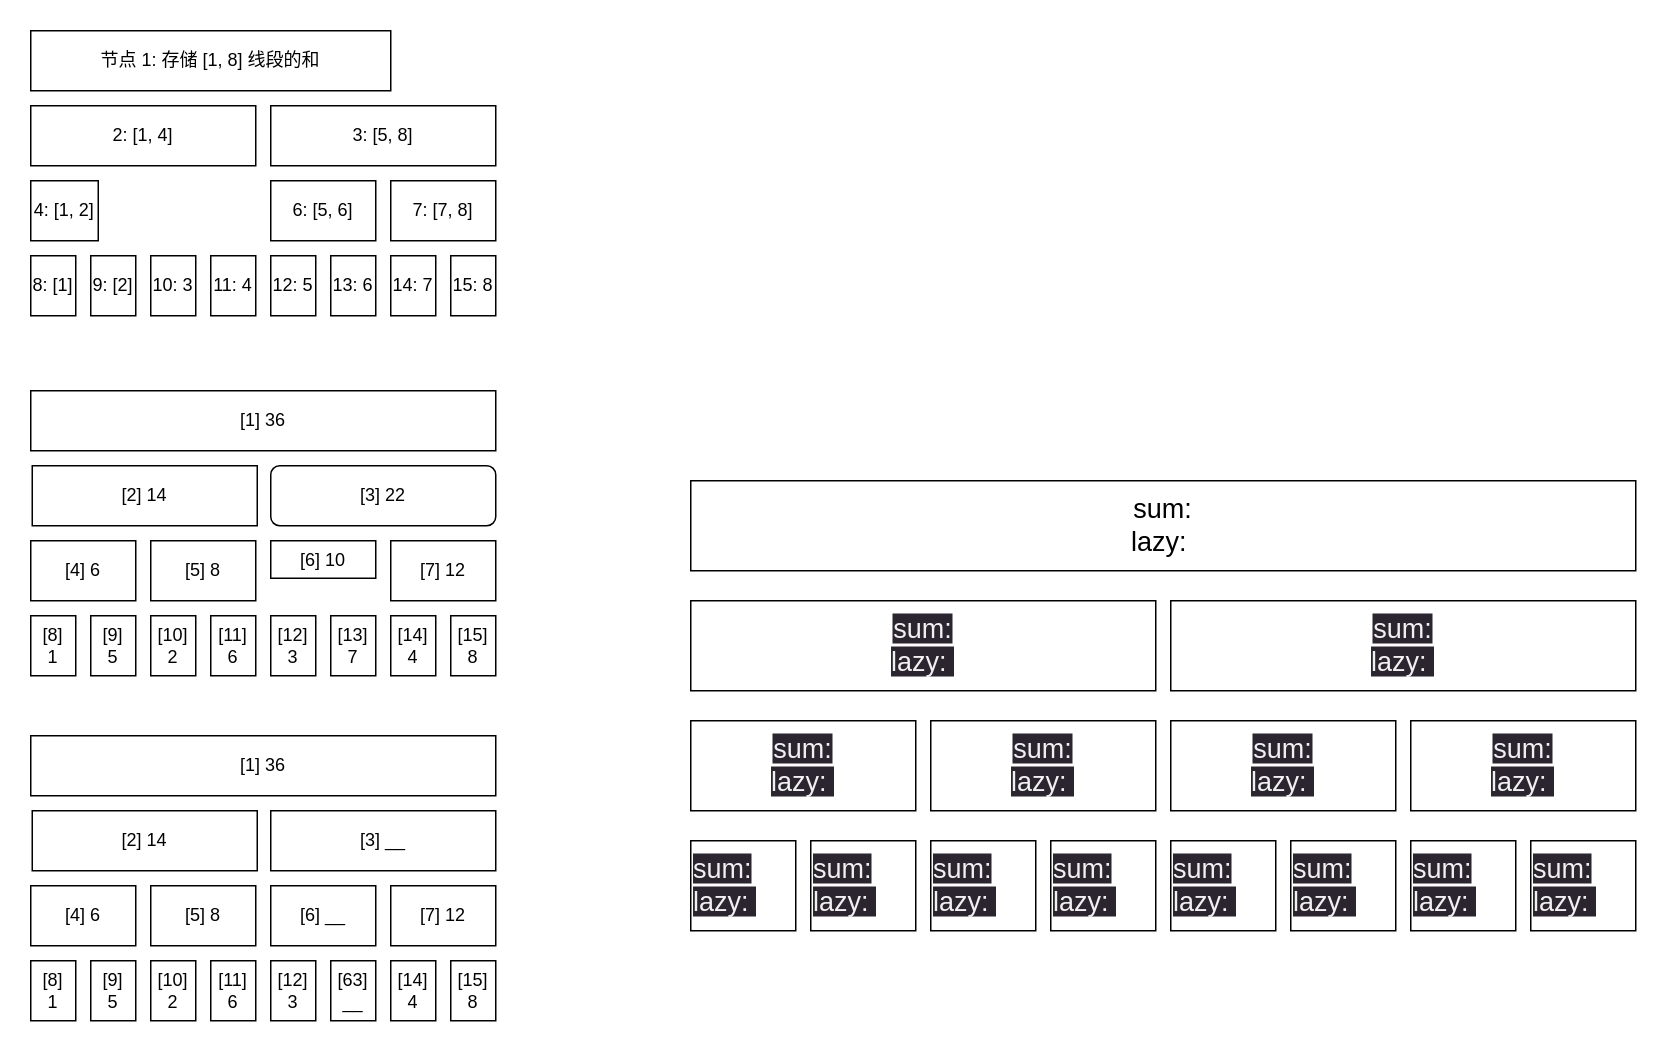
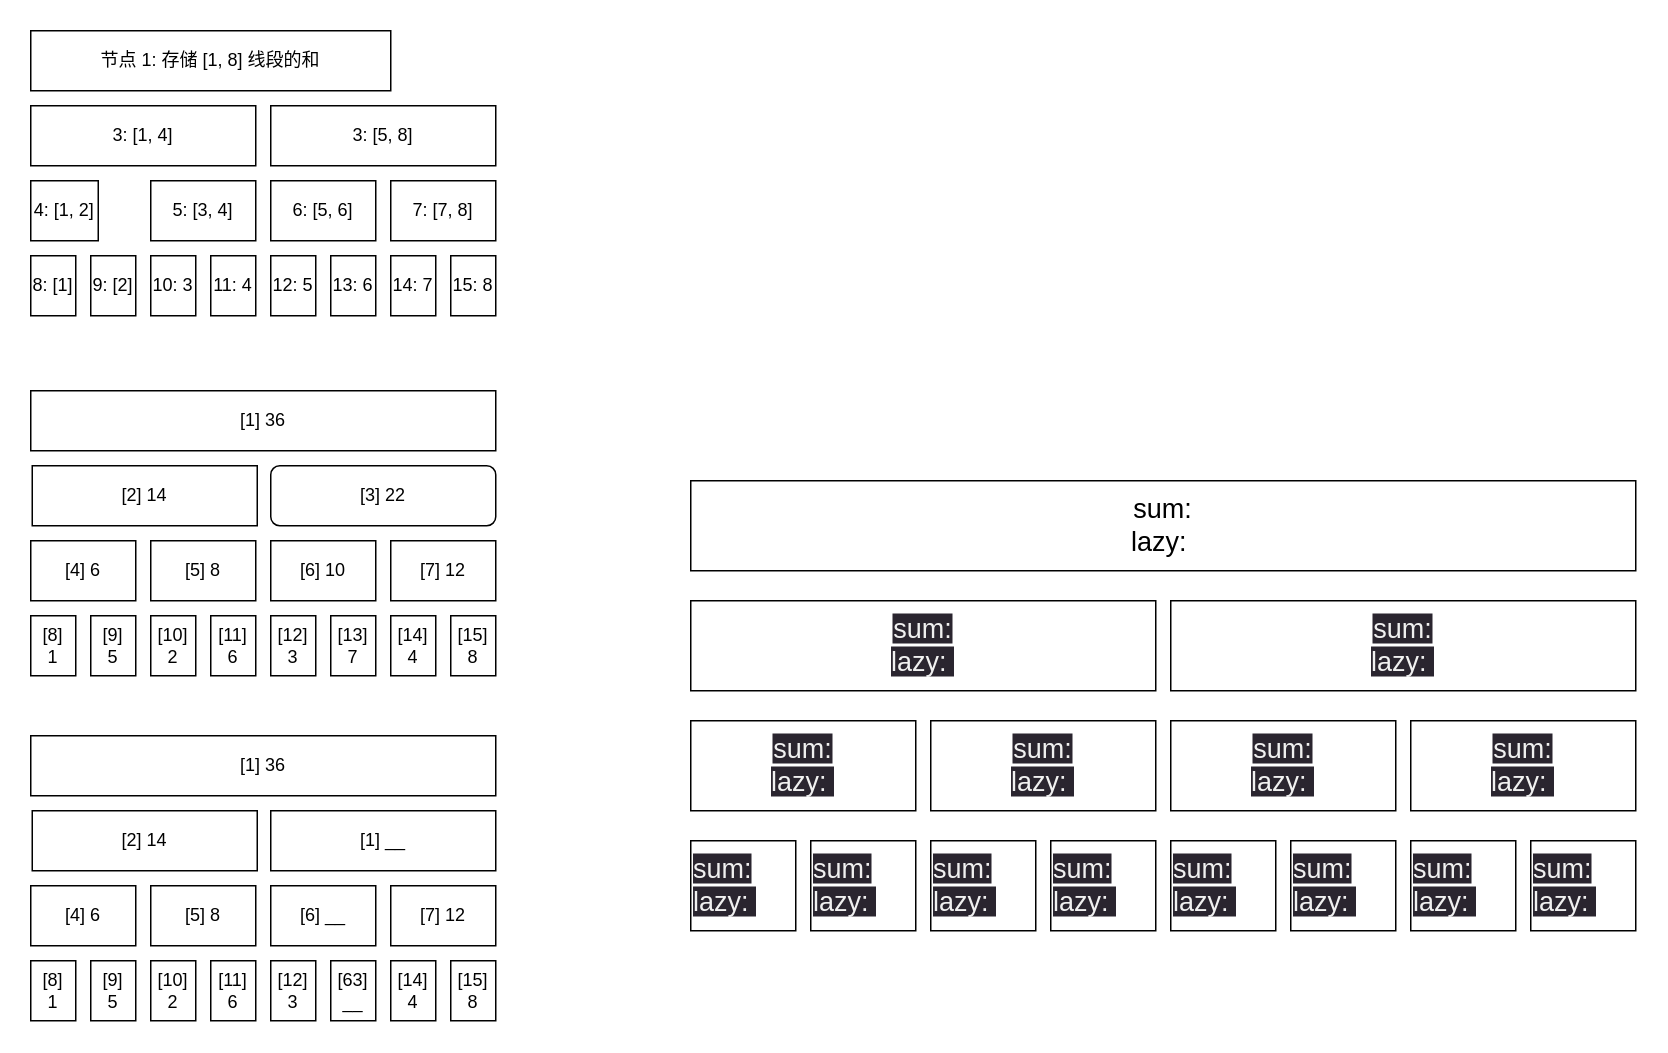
(143, 136) -> (143, 136)
none -> (203, 211)
(323, 560) -> (323, 571)
(383, 841) -> (383, 841)
